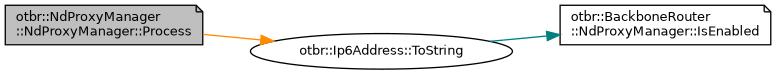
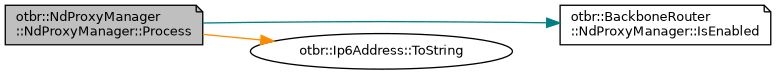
(518, 39) -> (375, 22)
